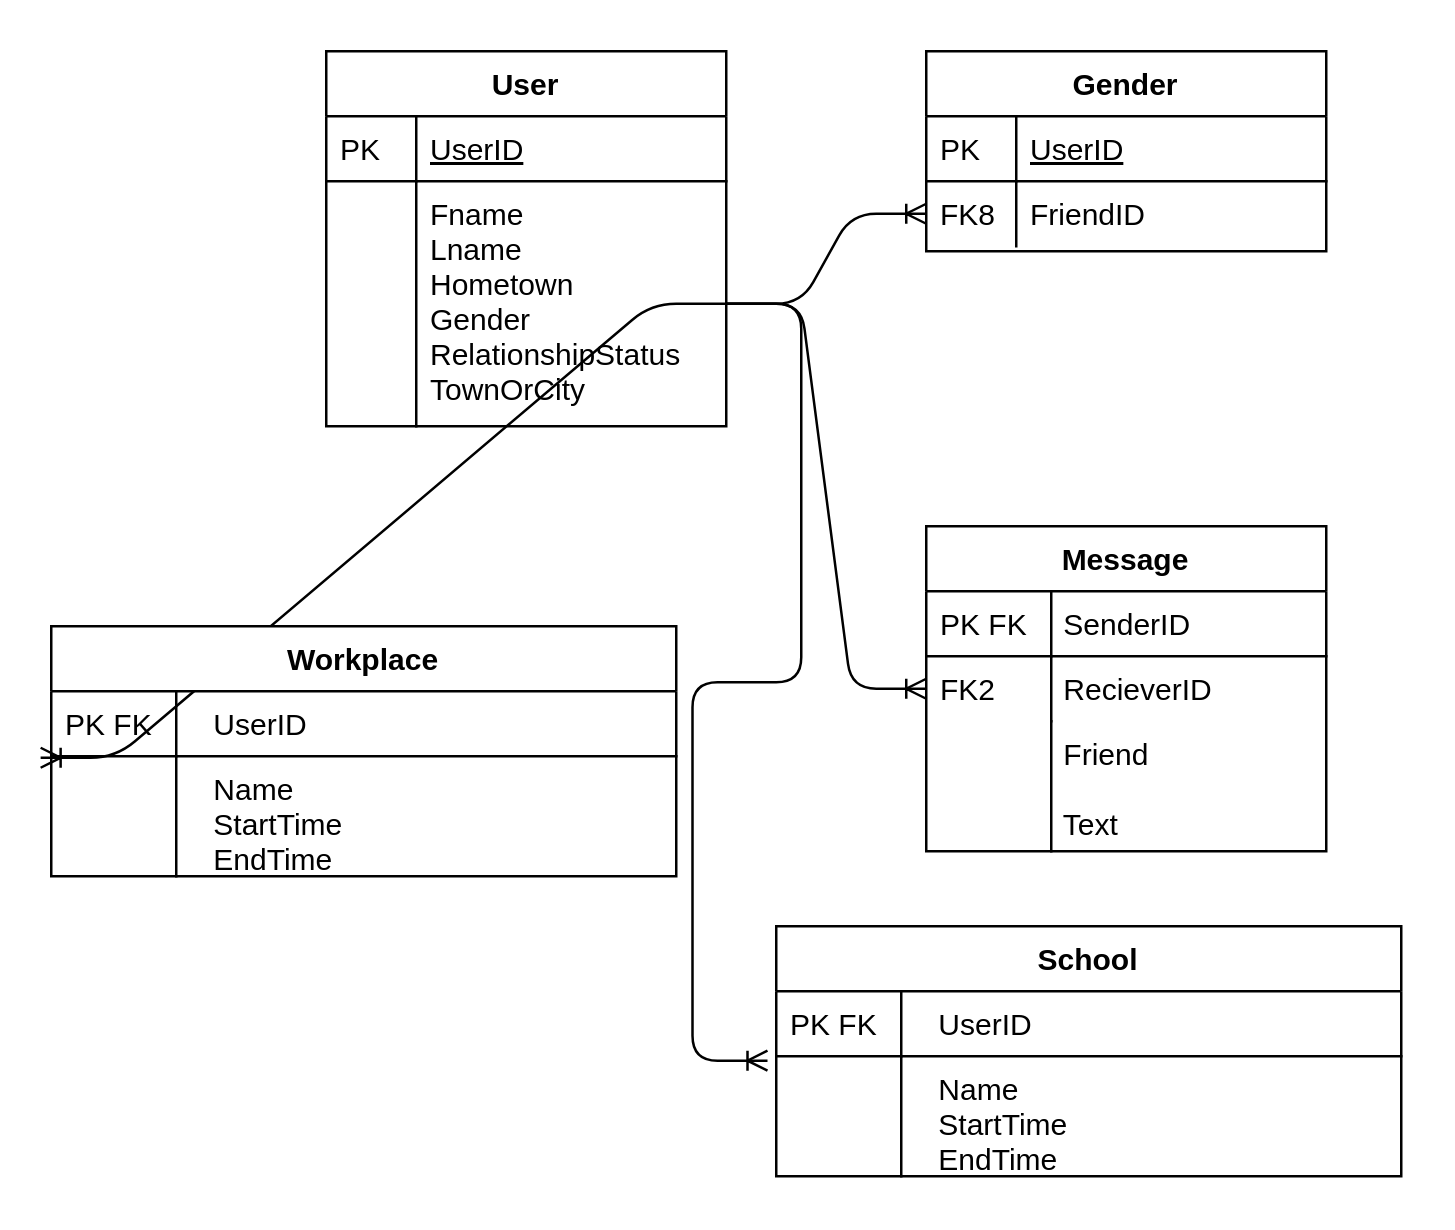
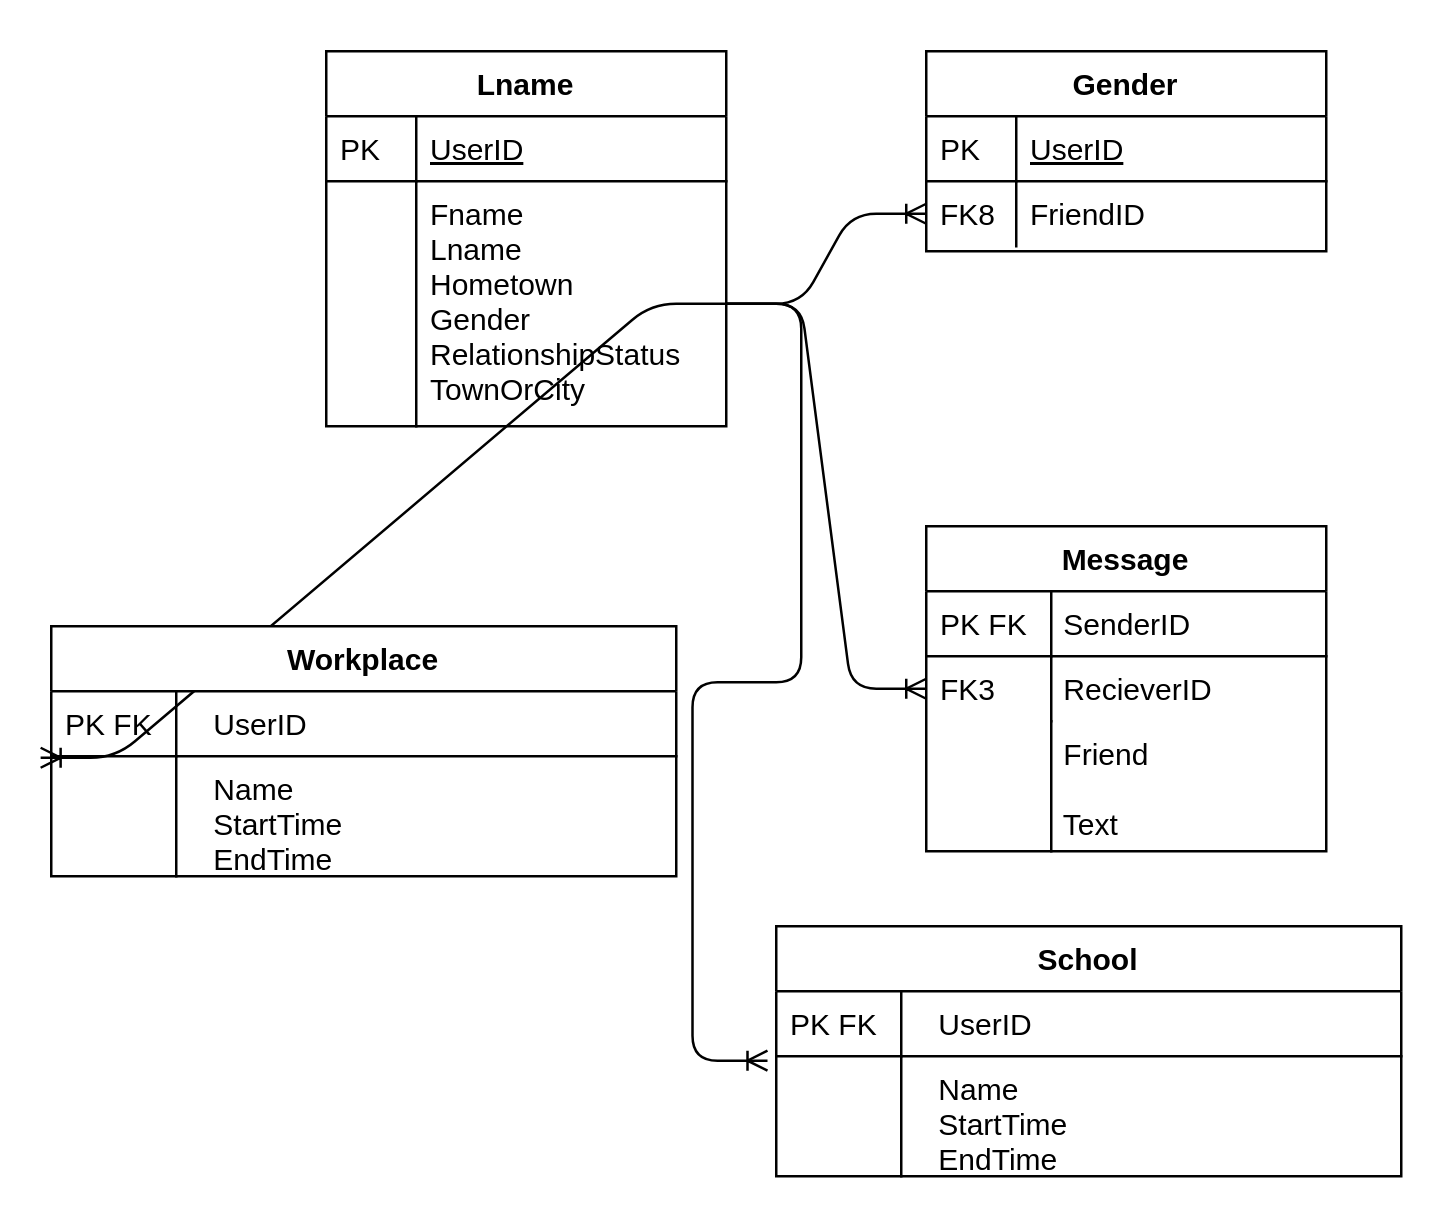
(525, 85) -> (525, 85)
(965, 690) -> (965, 690)
